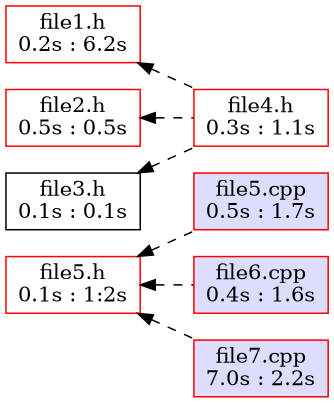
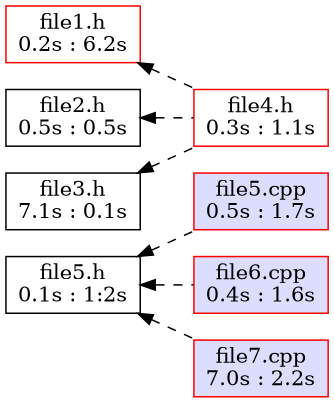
(73, 118) -> (73, 118)
(73, 201) -> (73, 201)
(73, 285) -> (73, 285)
